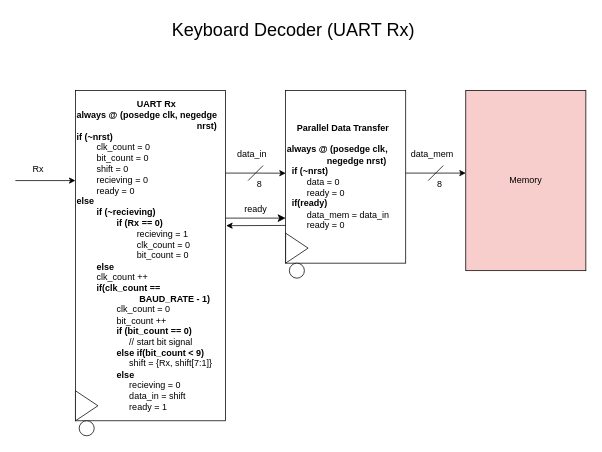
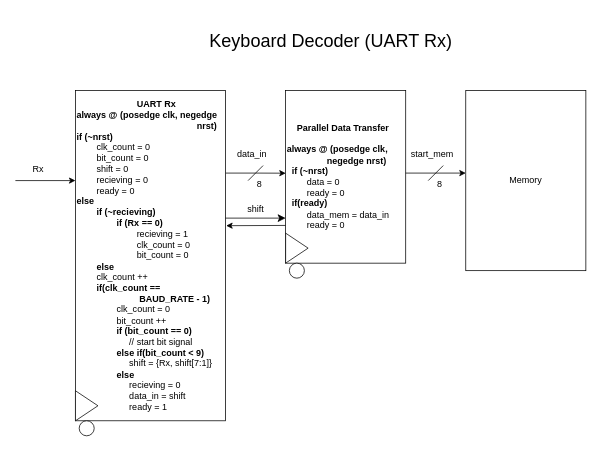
(293, 30) -> (330, 42)
(432, 154) -> (432, 154)
(525, 180) -> (525, 180)
(256, 203) -> (256, 203)
